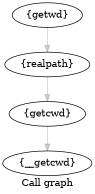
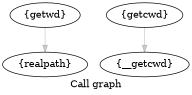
(47, 86) -> none
